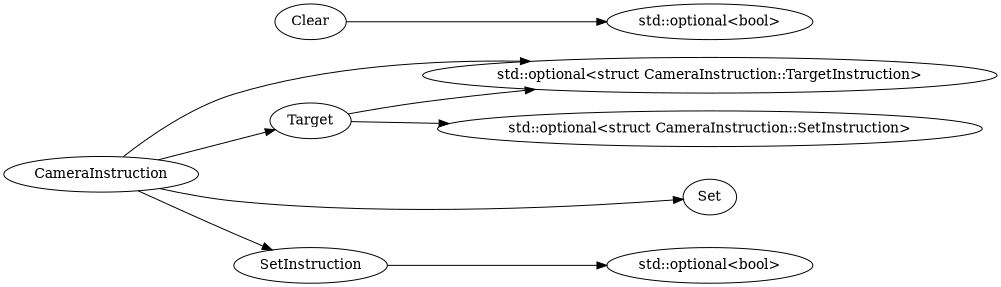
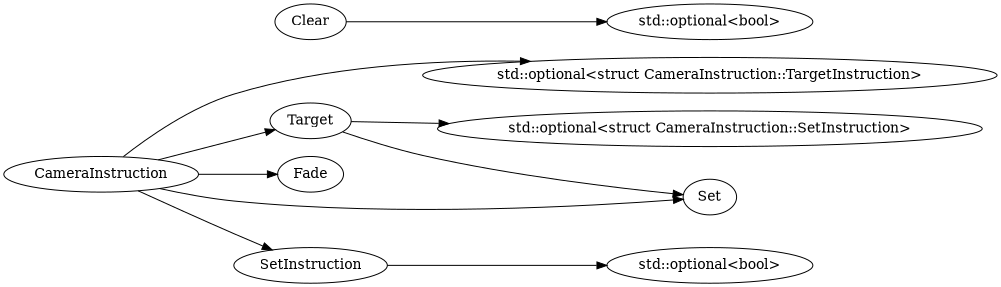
(436, 100) -> (506, 172)
none -> (311, 174)
